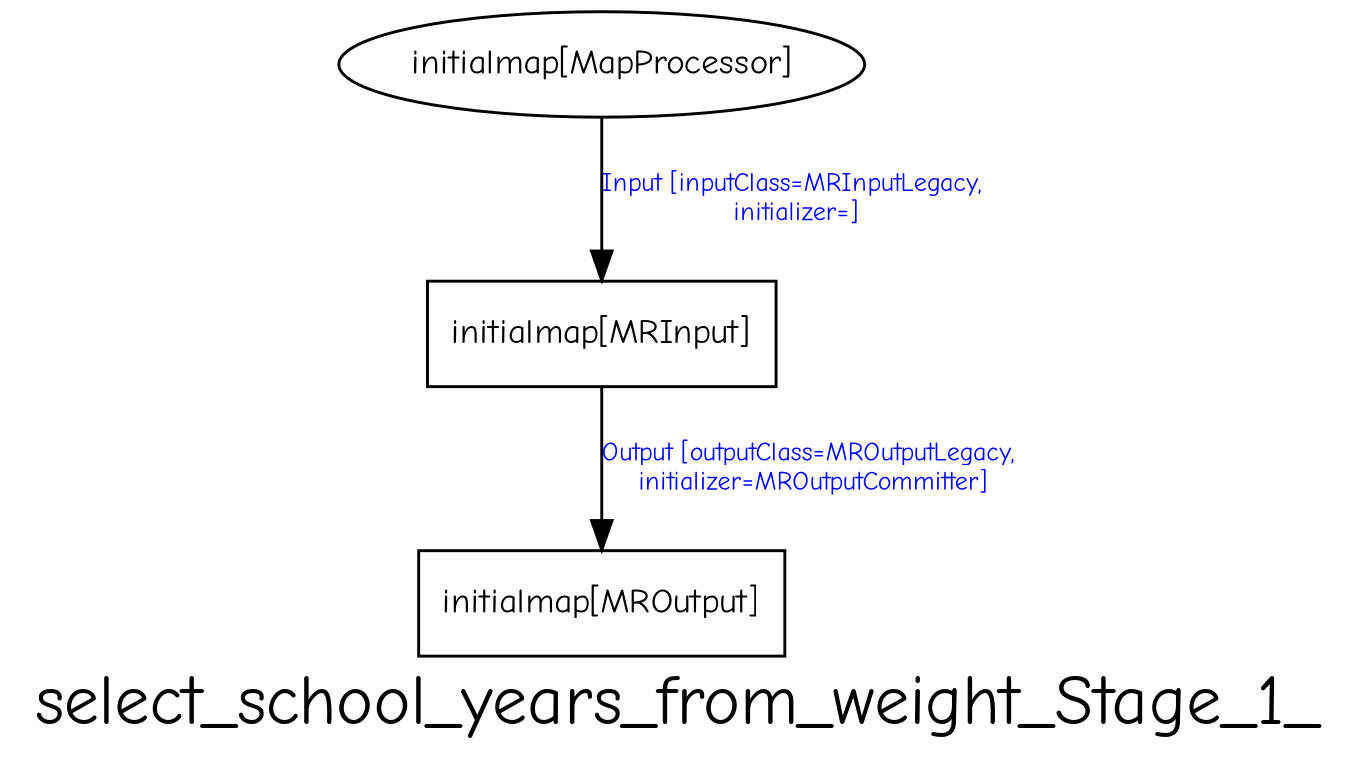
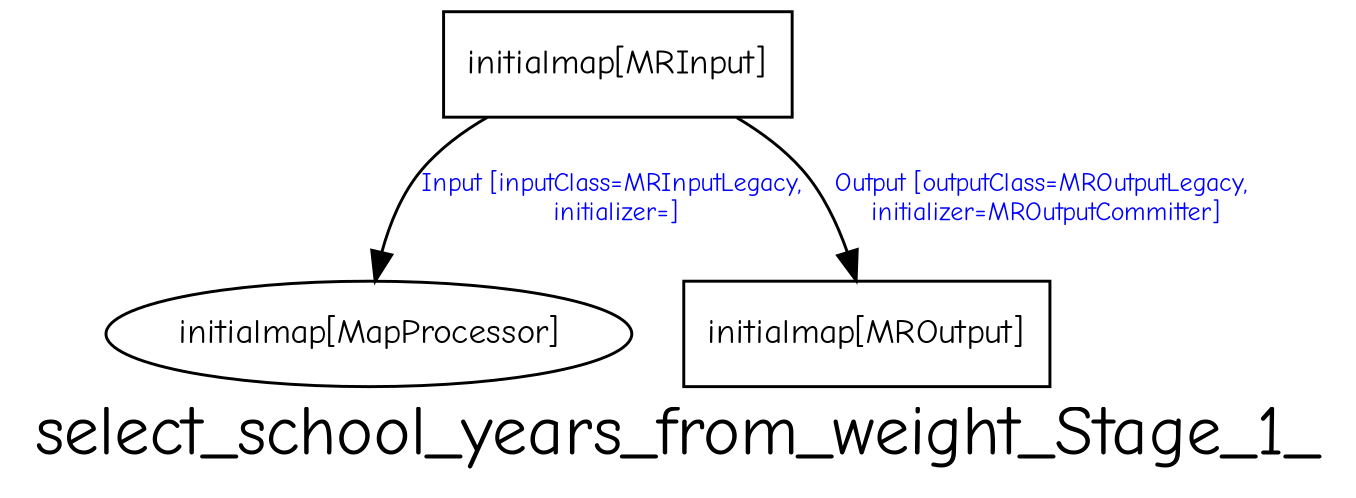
(602, 184) -> (419, 173)
